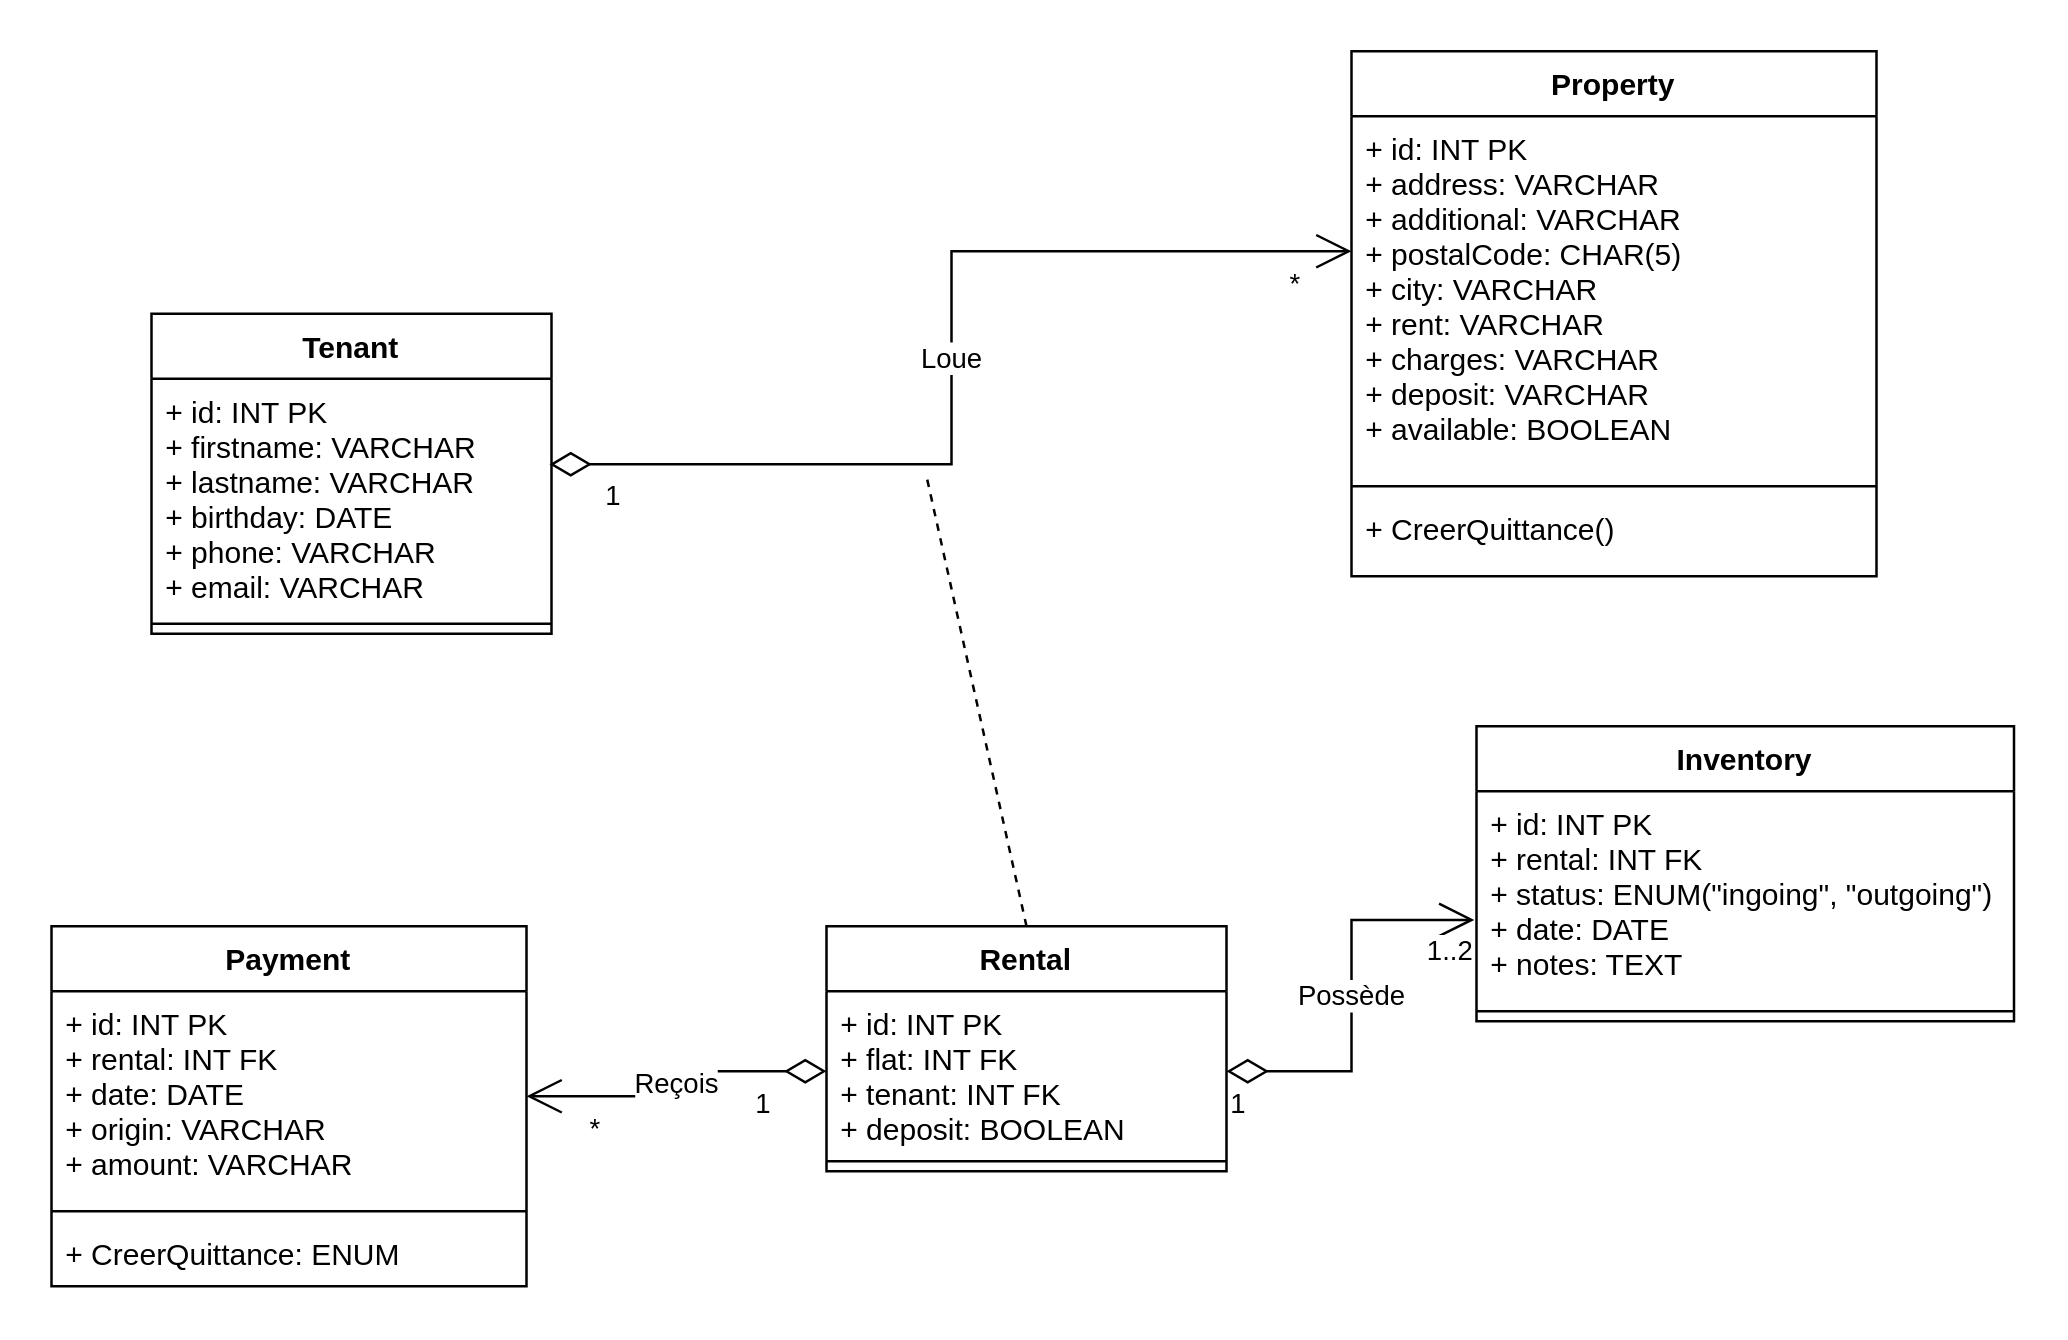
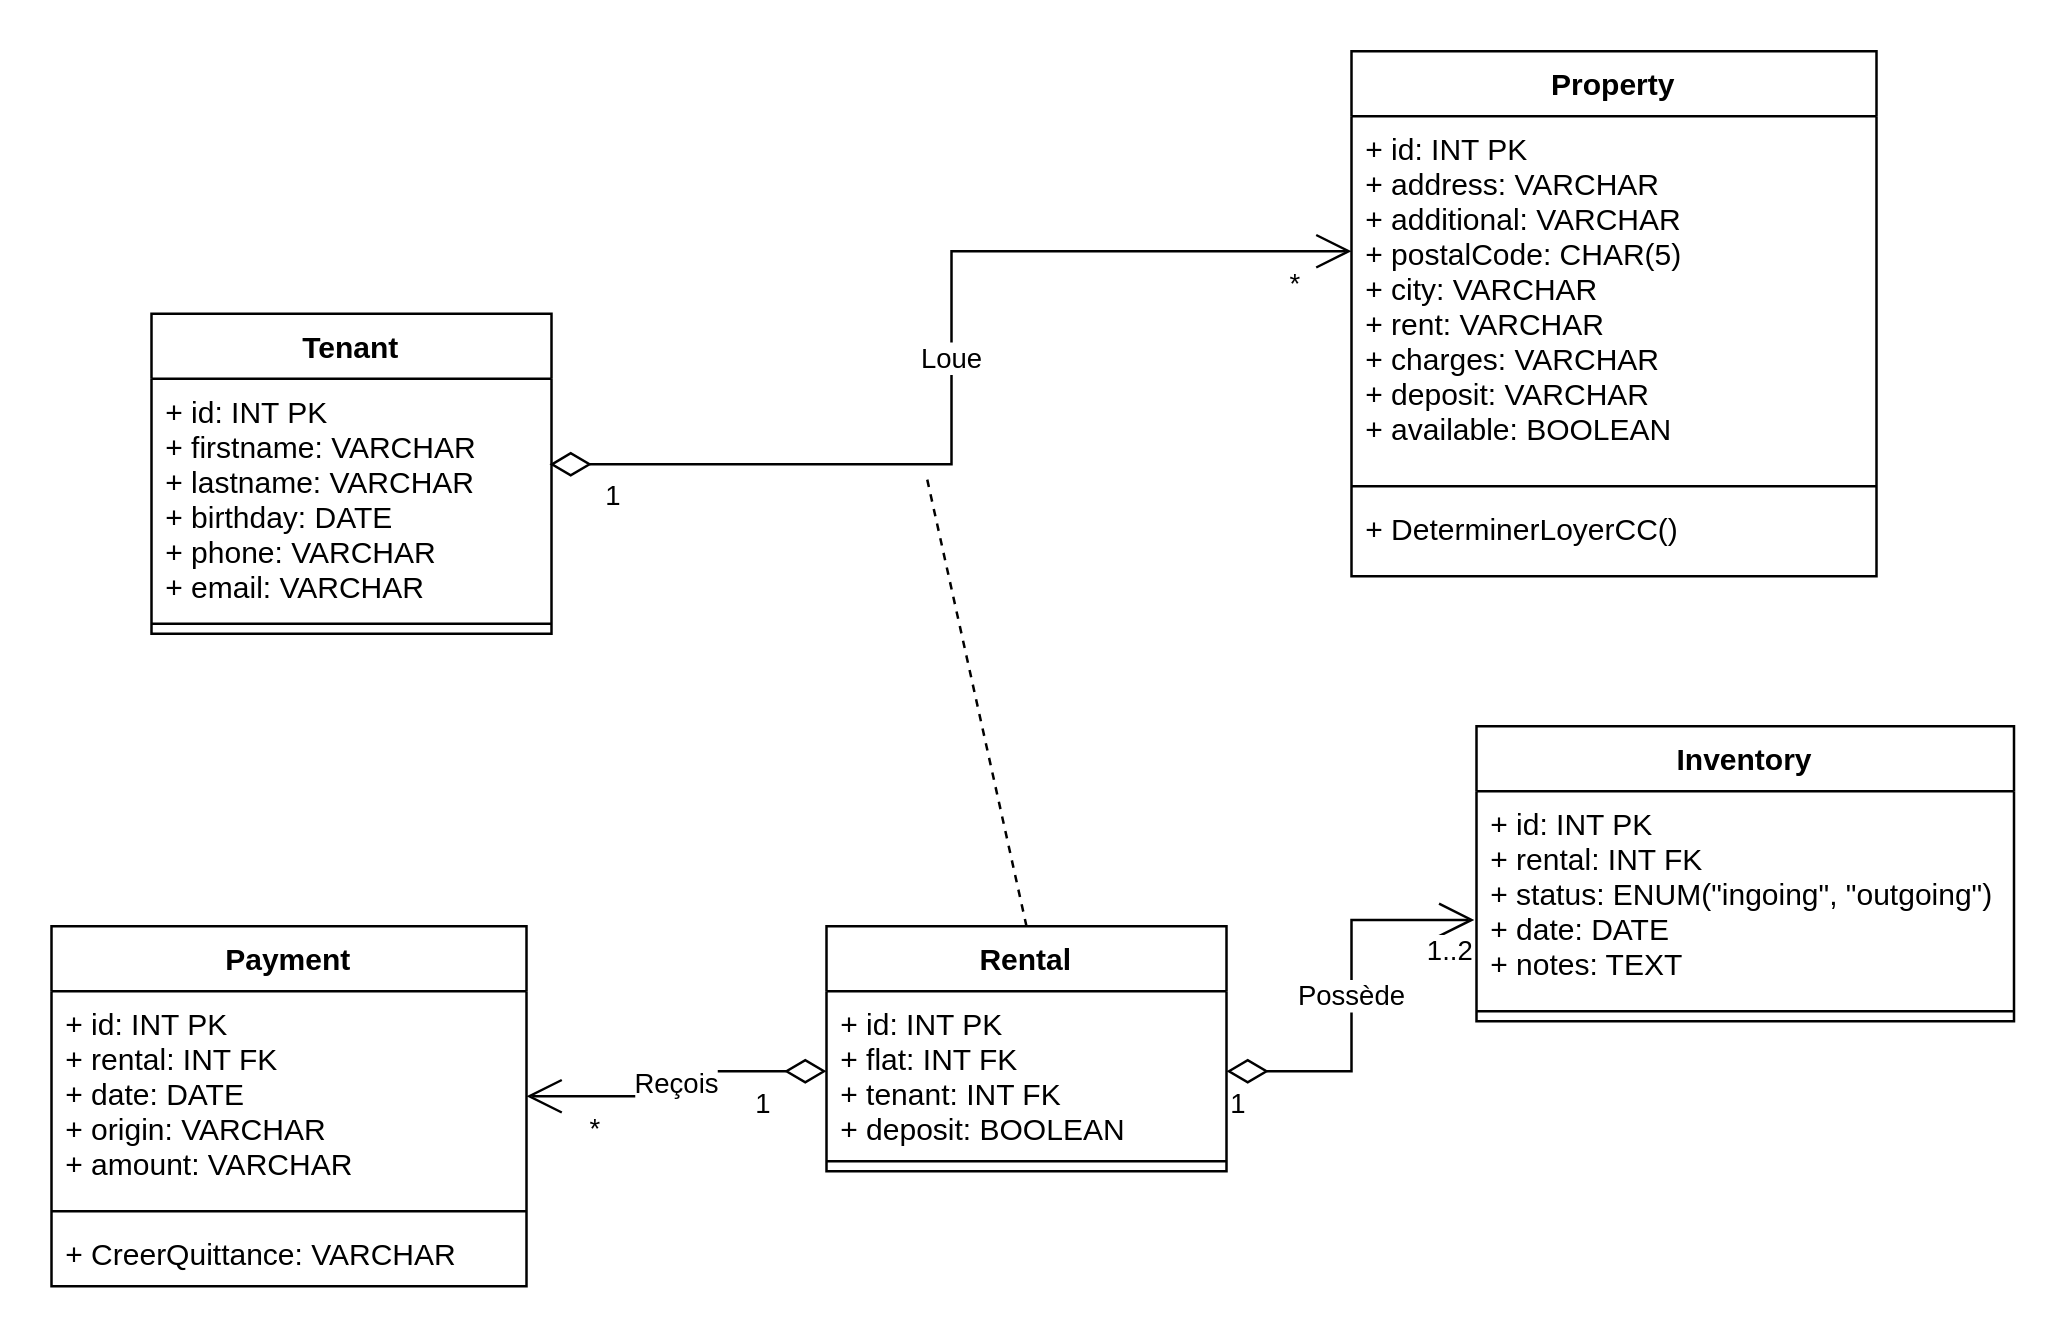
(1508, 530) -> (1534, 530)
(234, 1255) -> (259, 1255)
